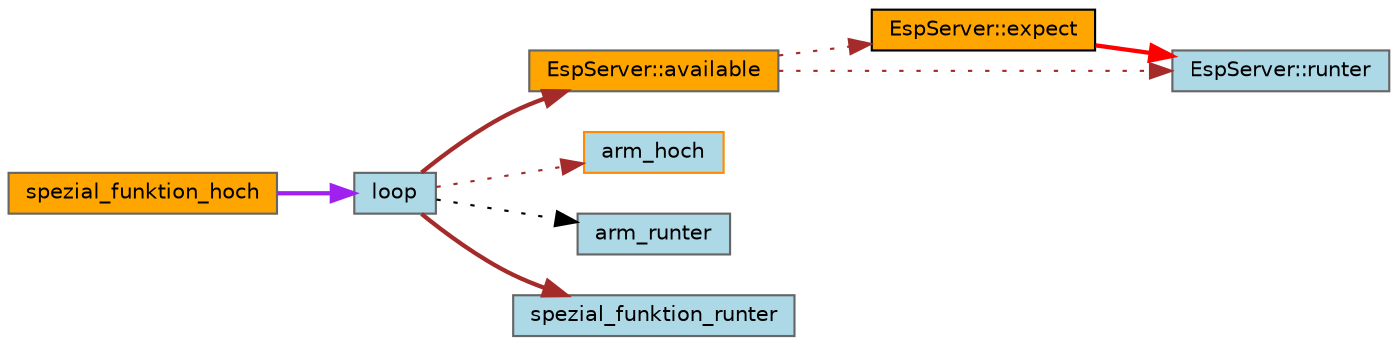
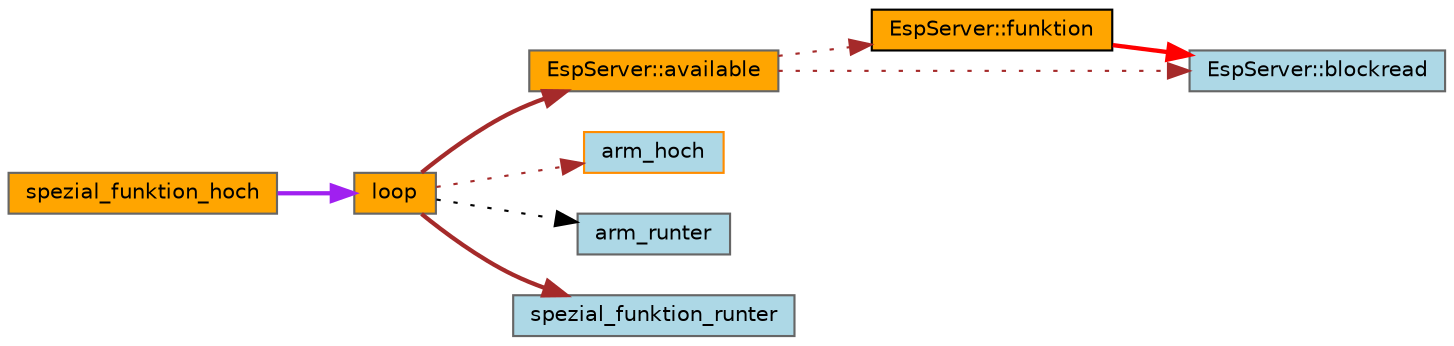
(983, 30) -> (992, 30)
(1281, 71) -> (1317, 71)
(395, 193) -> (395, 193)
